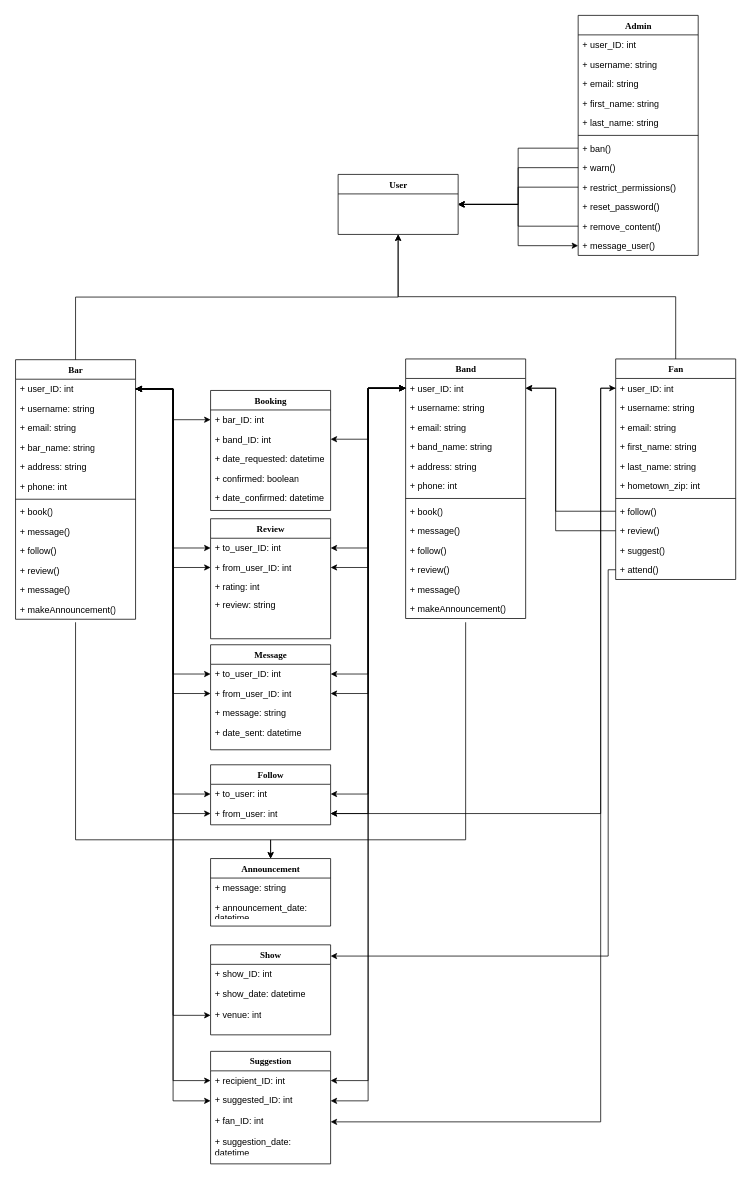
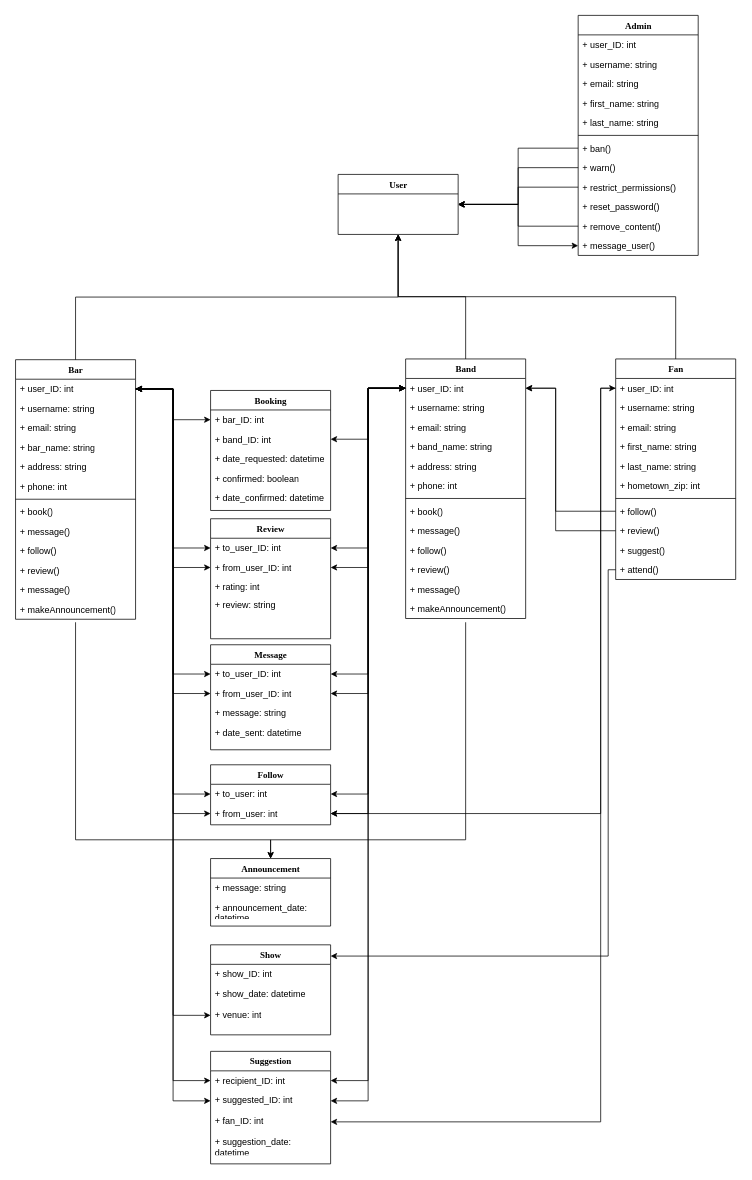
none -> (465, 327)
